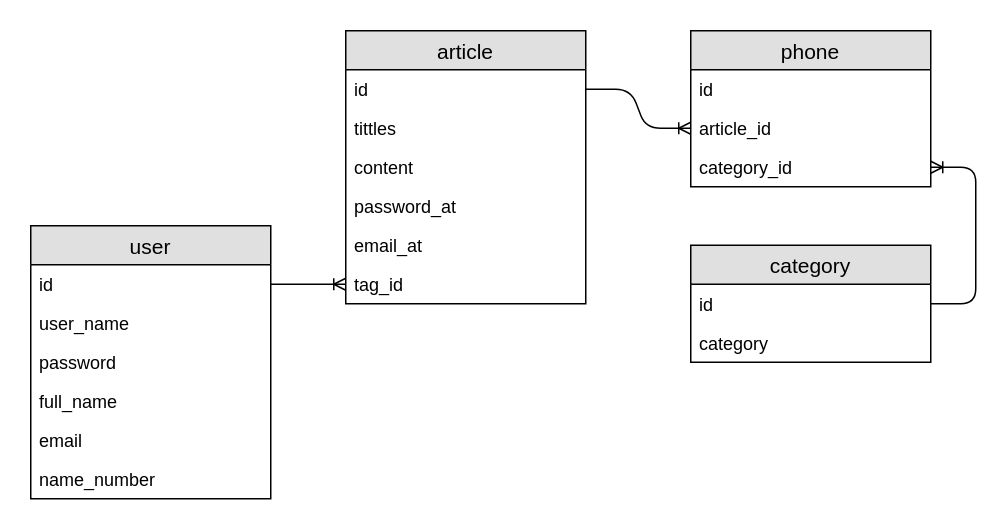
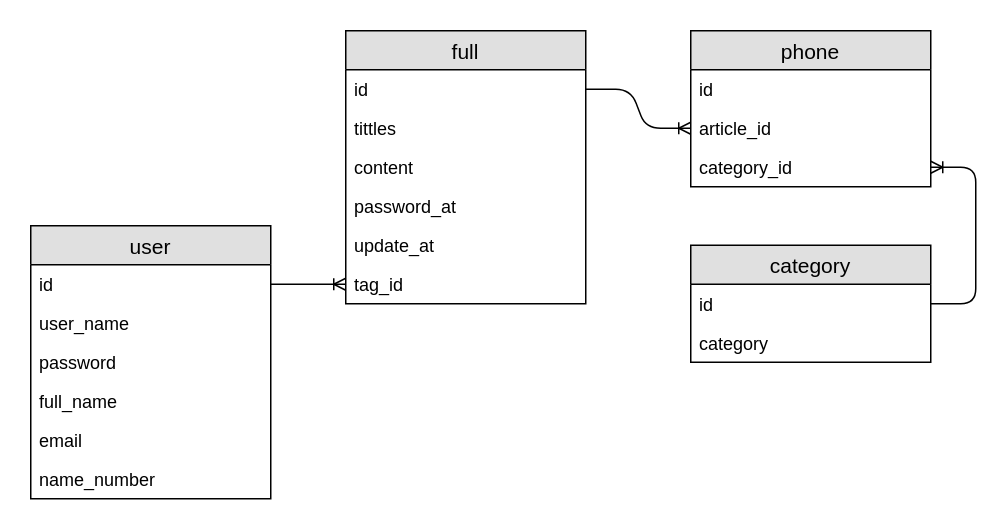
(465, 52) -> (465, 52)
(390, 246) -> (399, 246)
